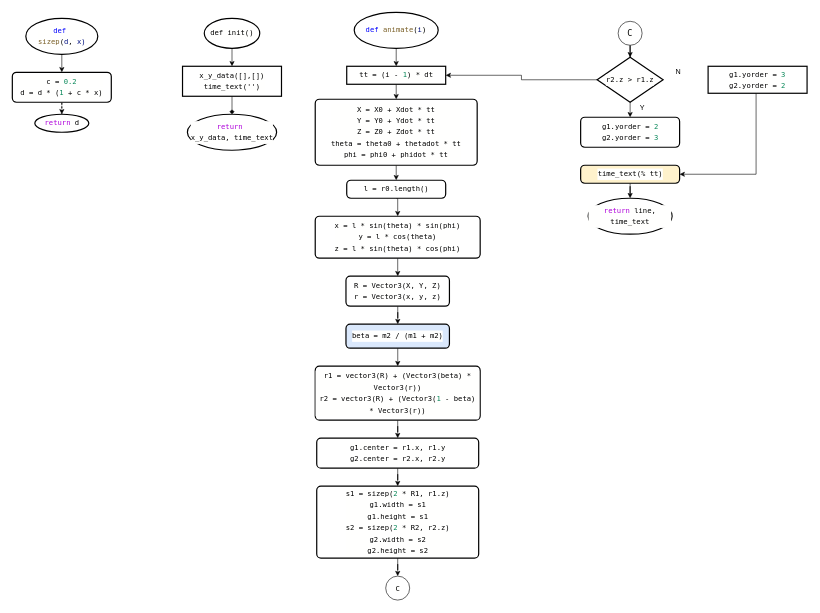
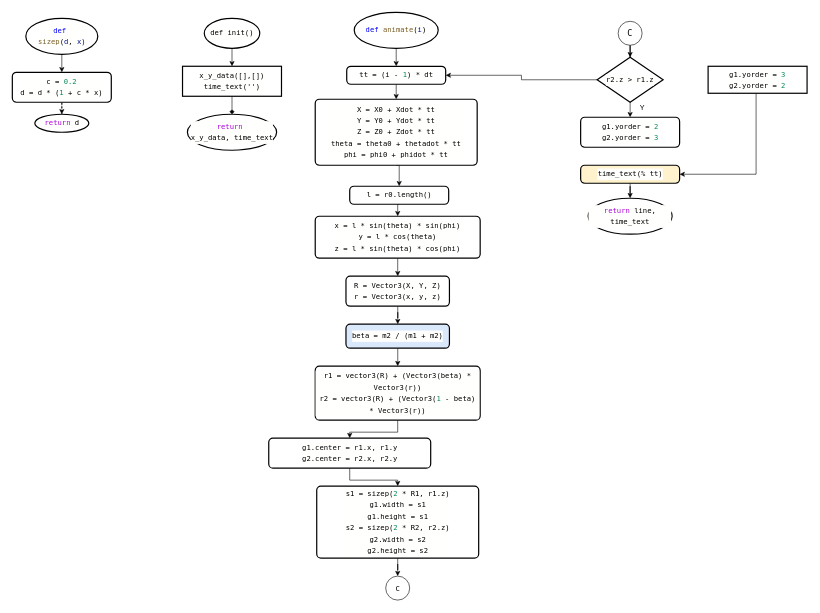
(678, 72) -> none
(396, 75) -> (396, 75)
(396, 189) -> (399, 195)
(398, 453) -> (350, 453)
